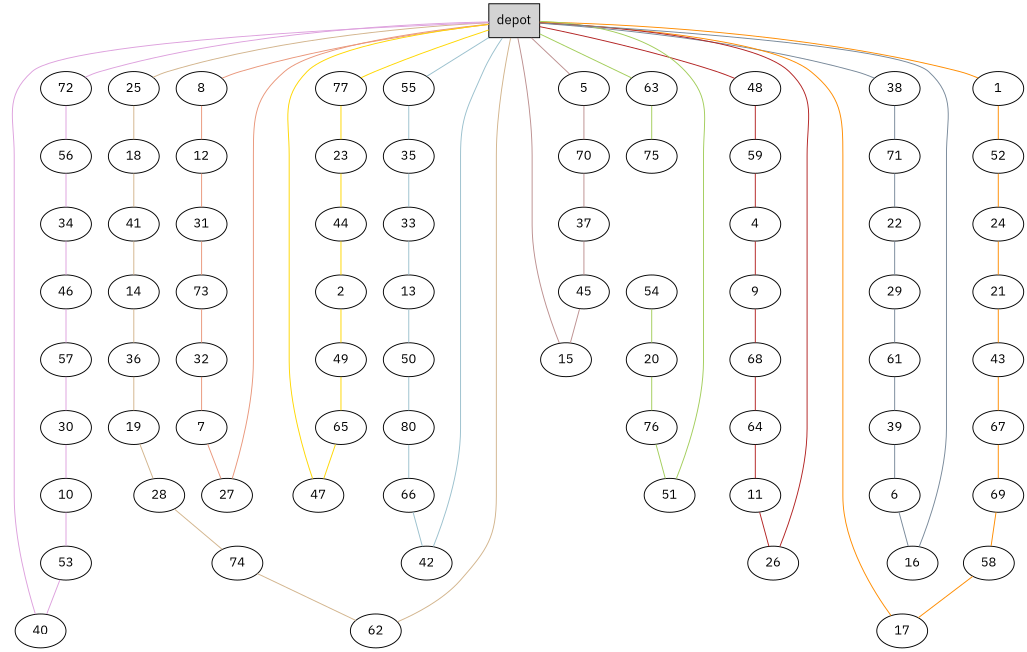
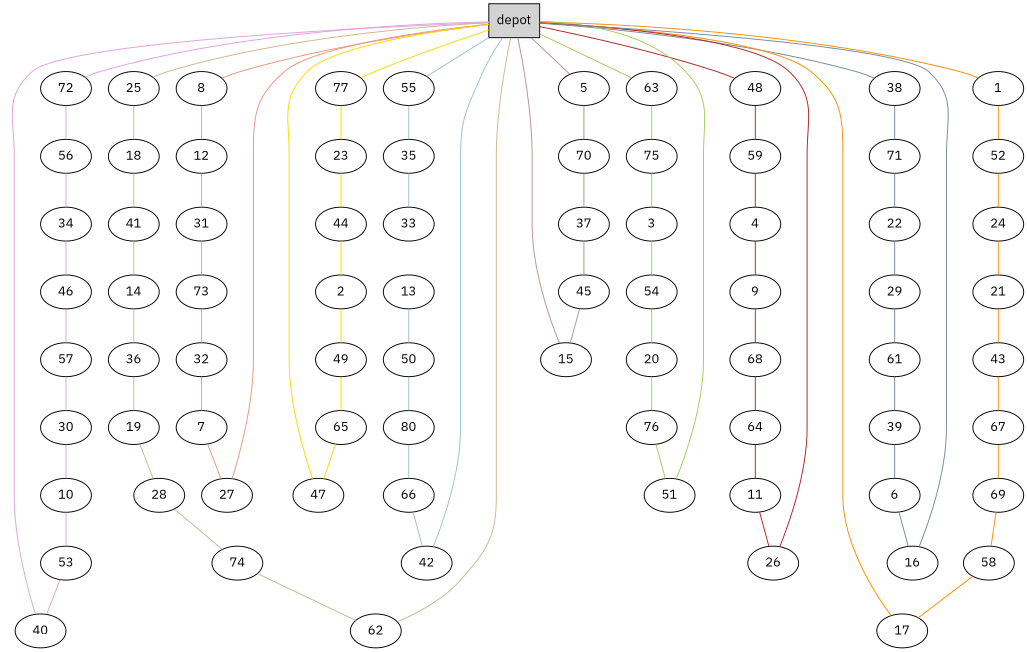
none -> (652, 224)
(409, 258) -> none
